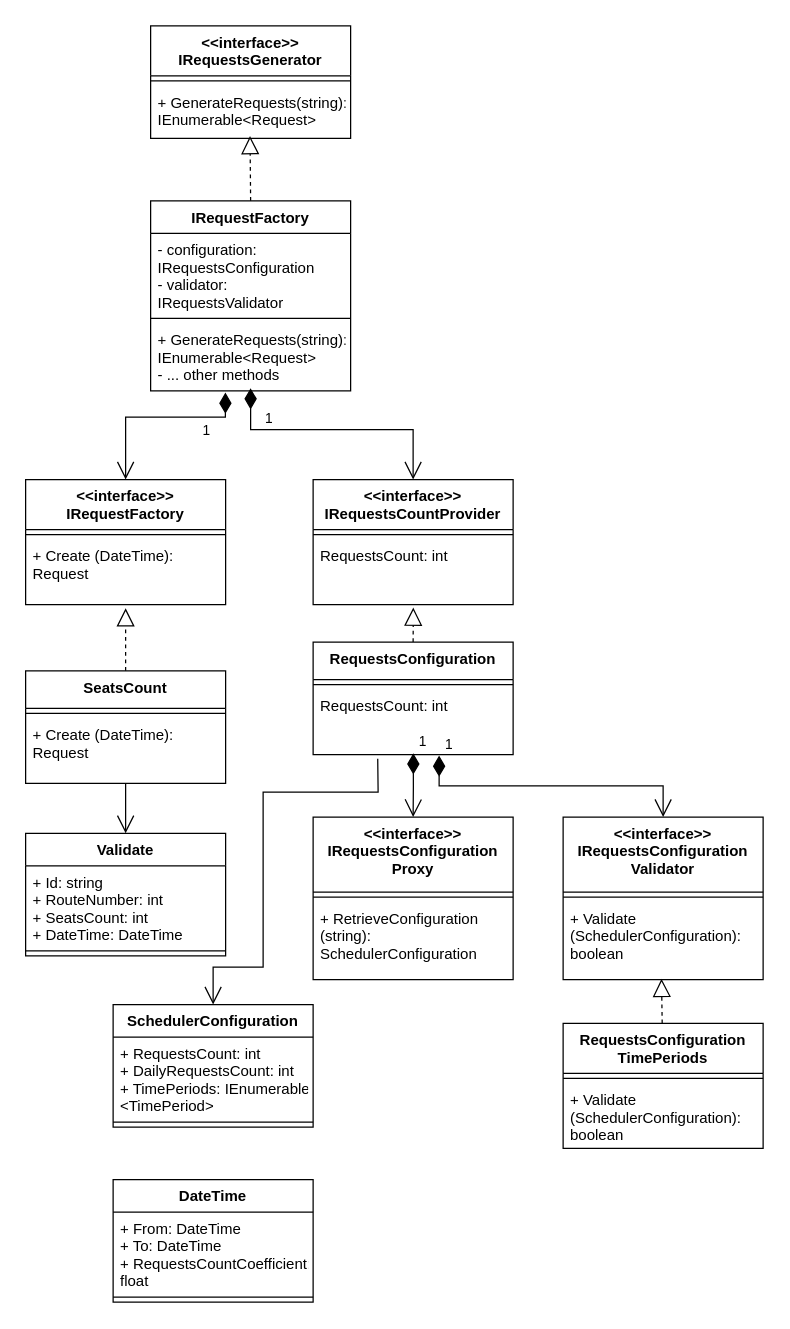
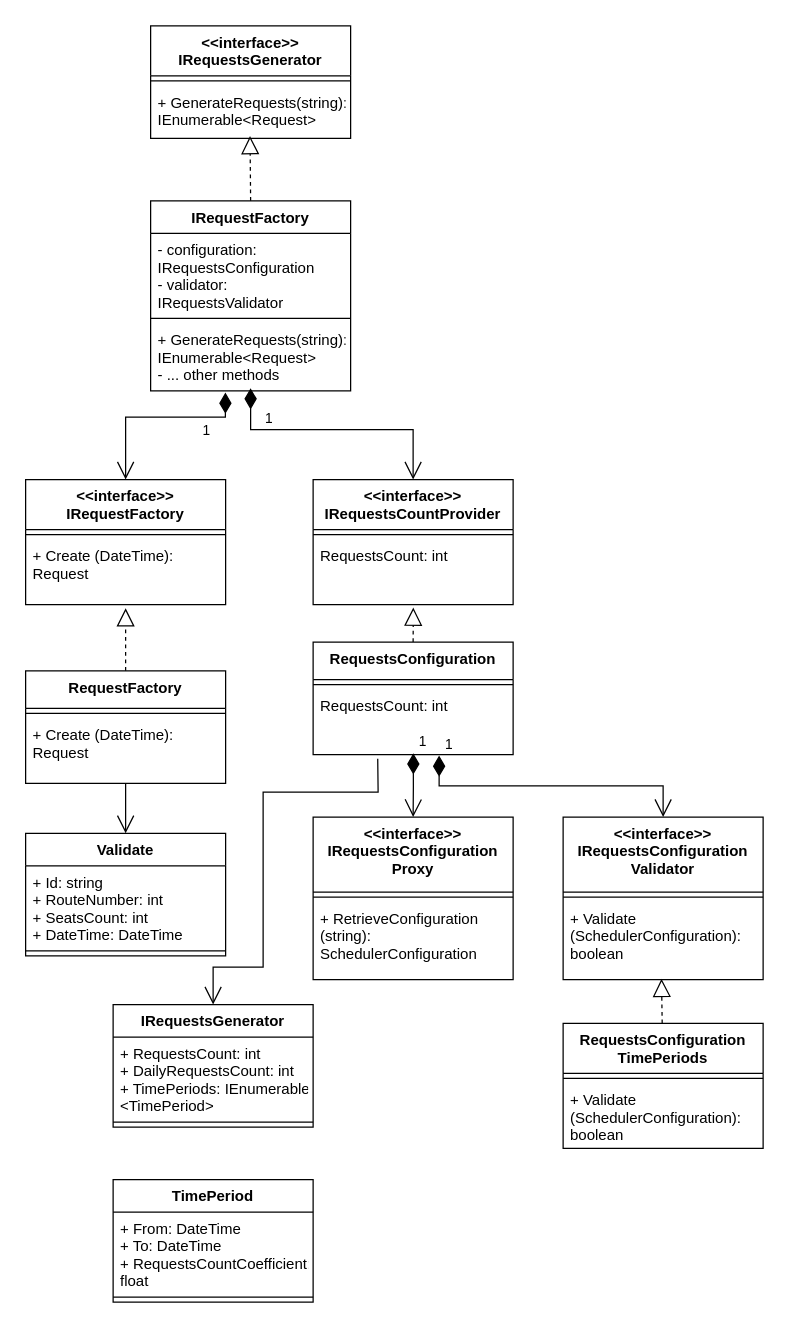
(125, 688) -> (125, 688)
(213, 1021) -> (213, 1021)
(213, 1196) -> (213, 1196)
